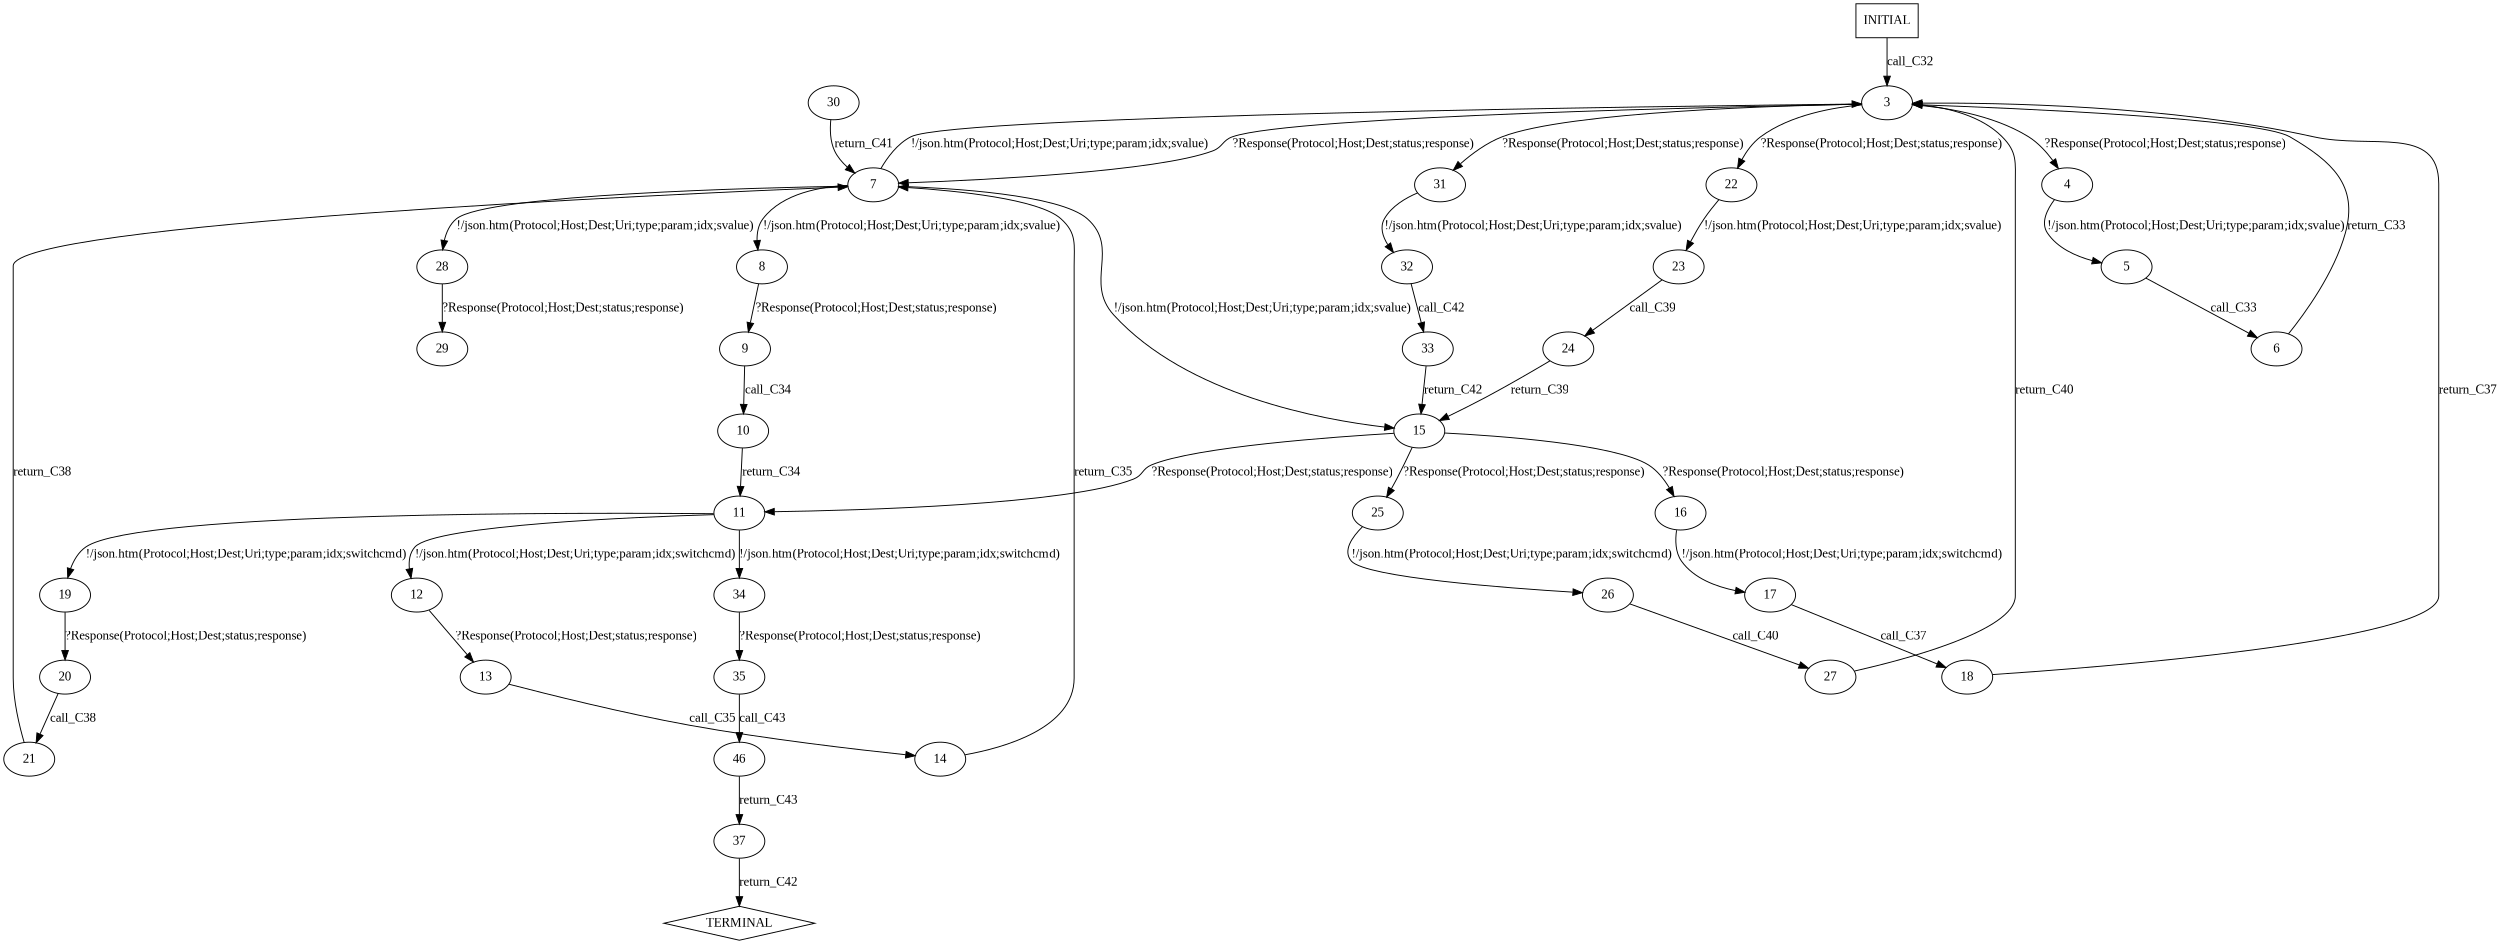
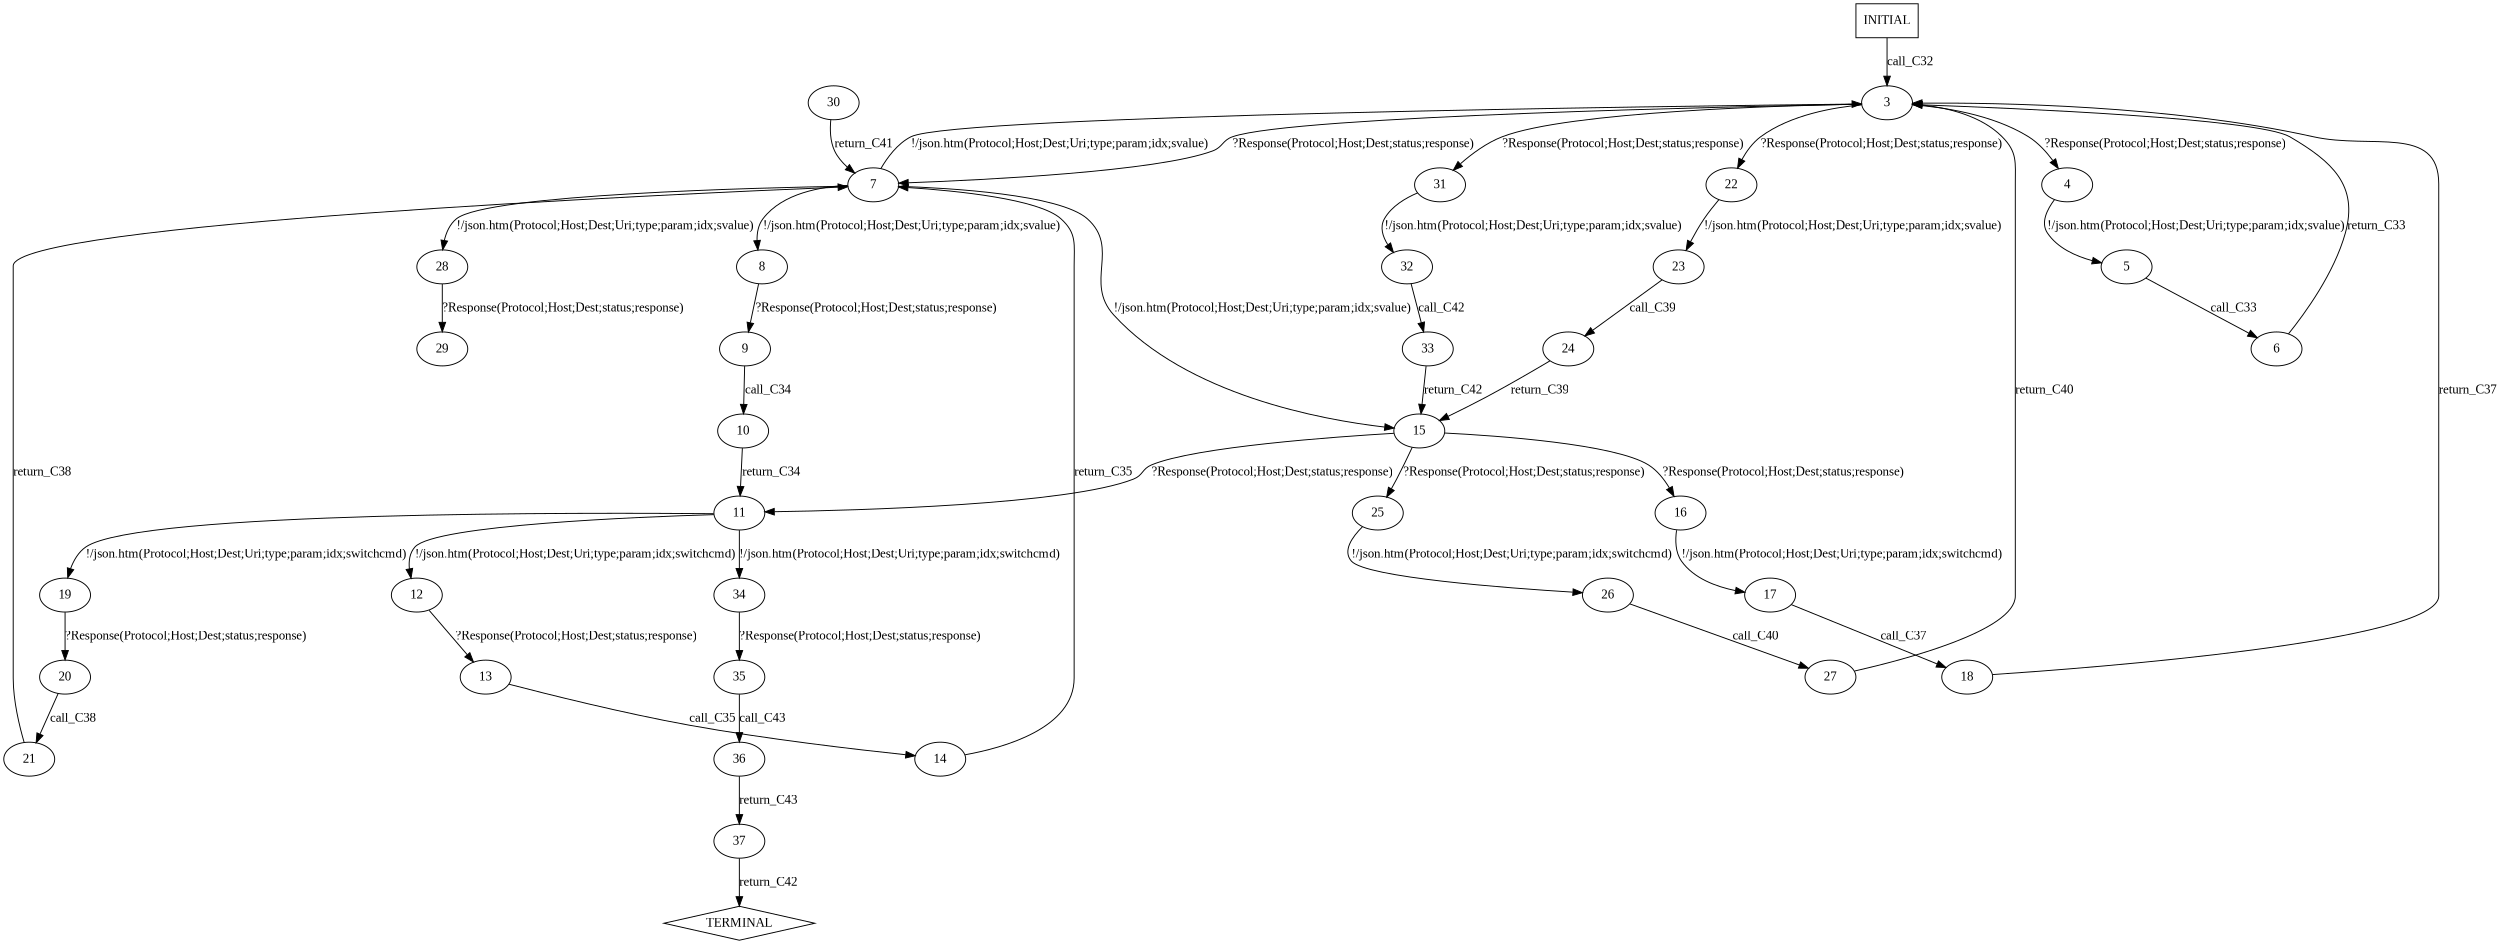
(739, 759) -> (739, 759)
